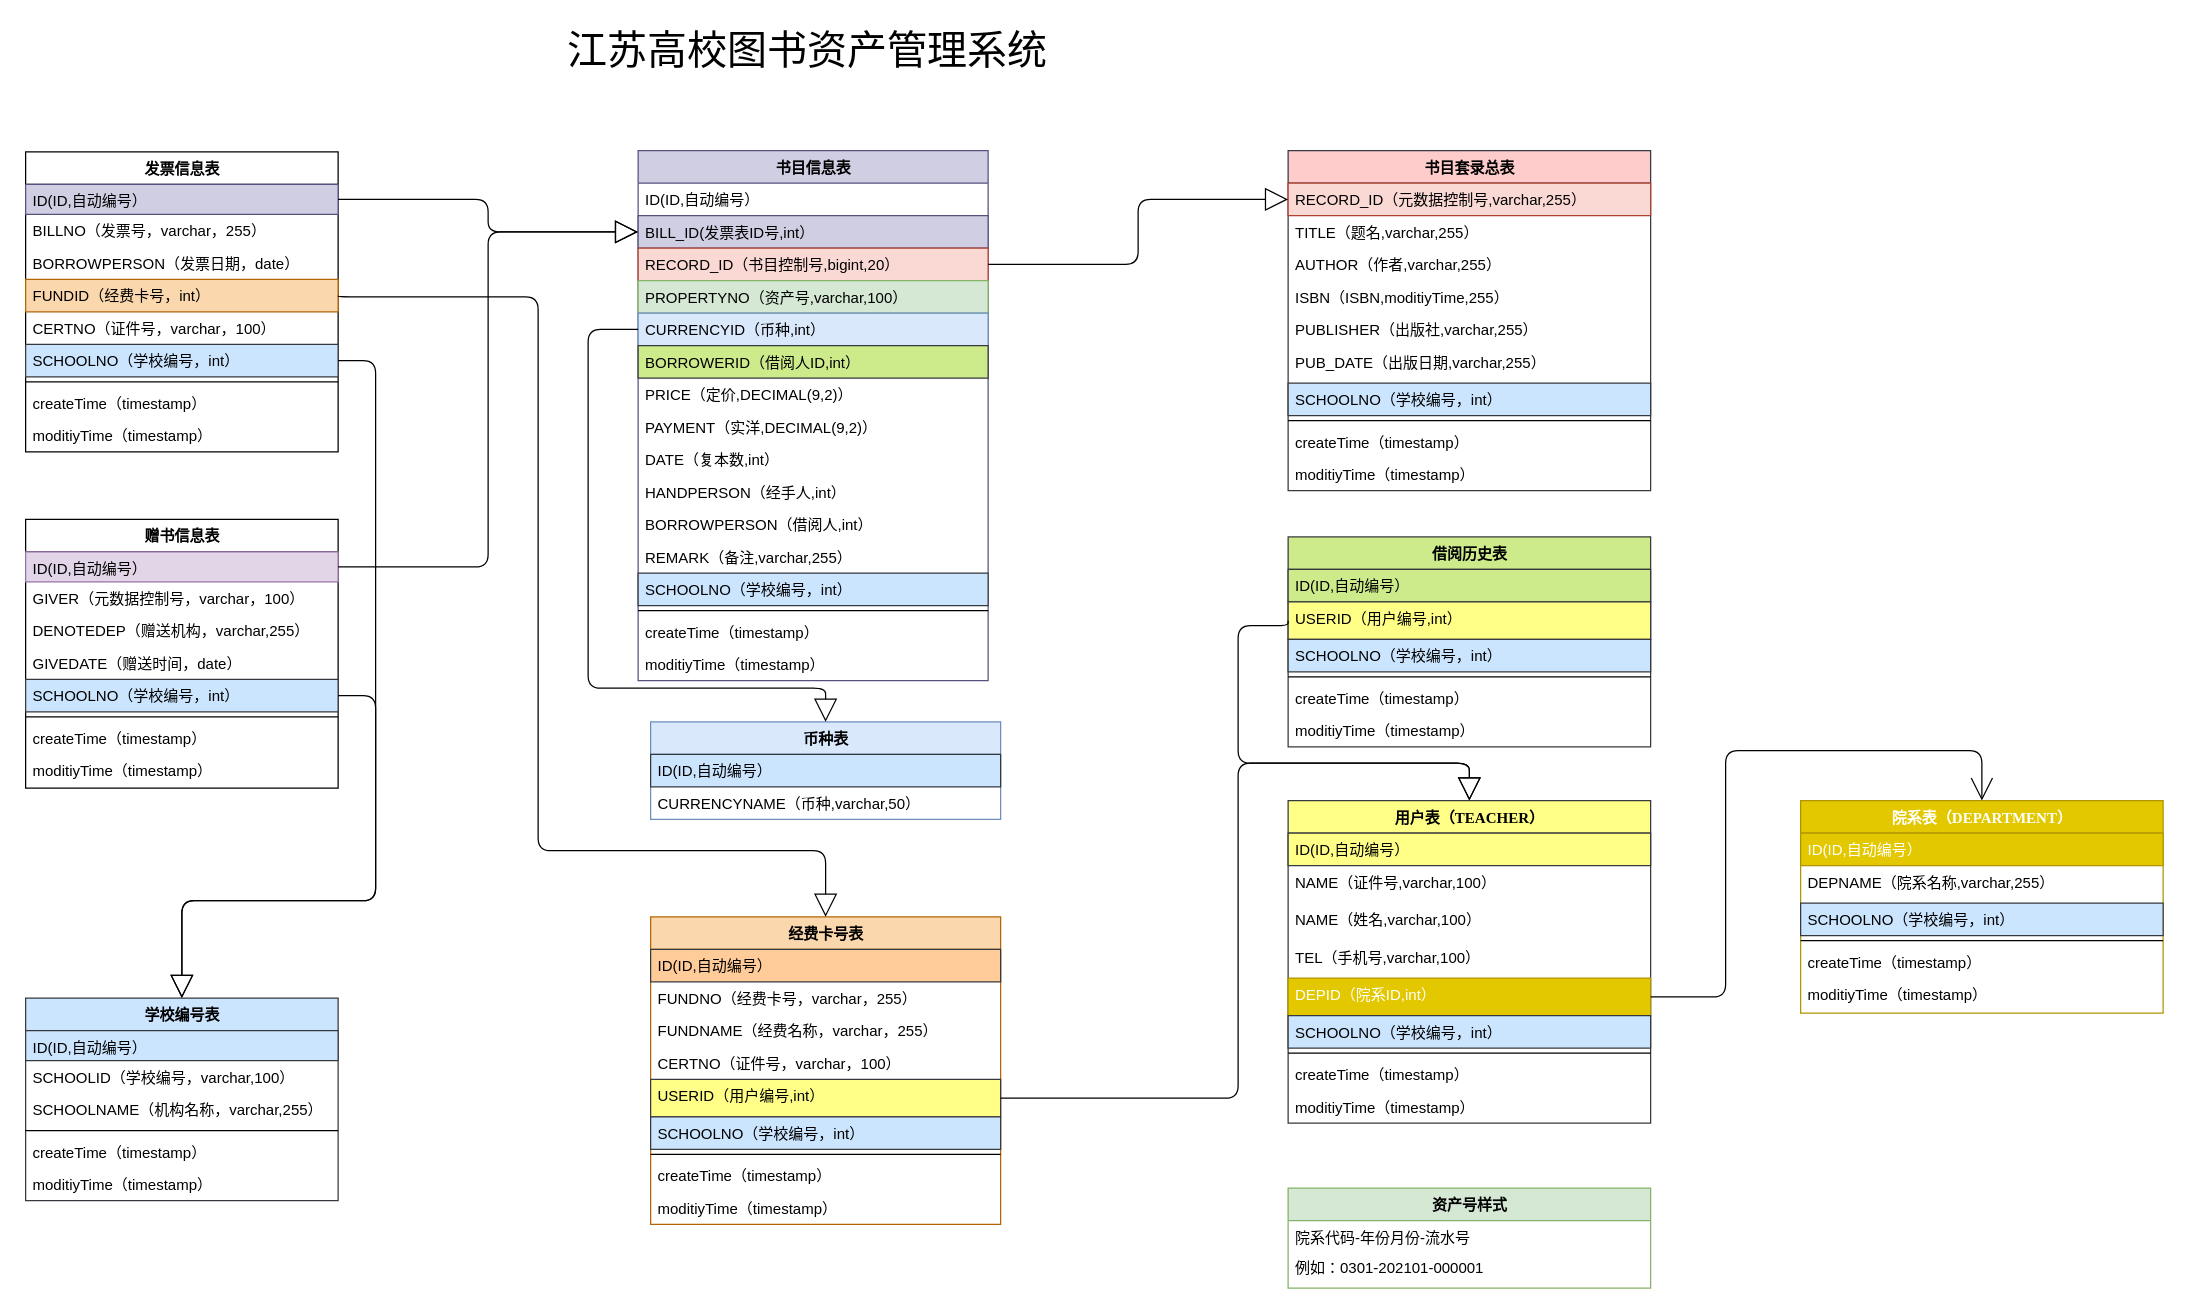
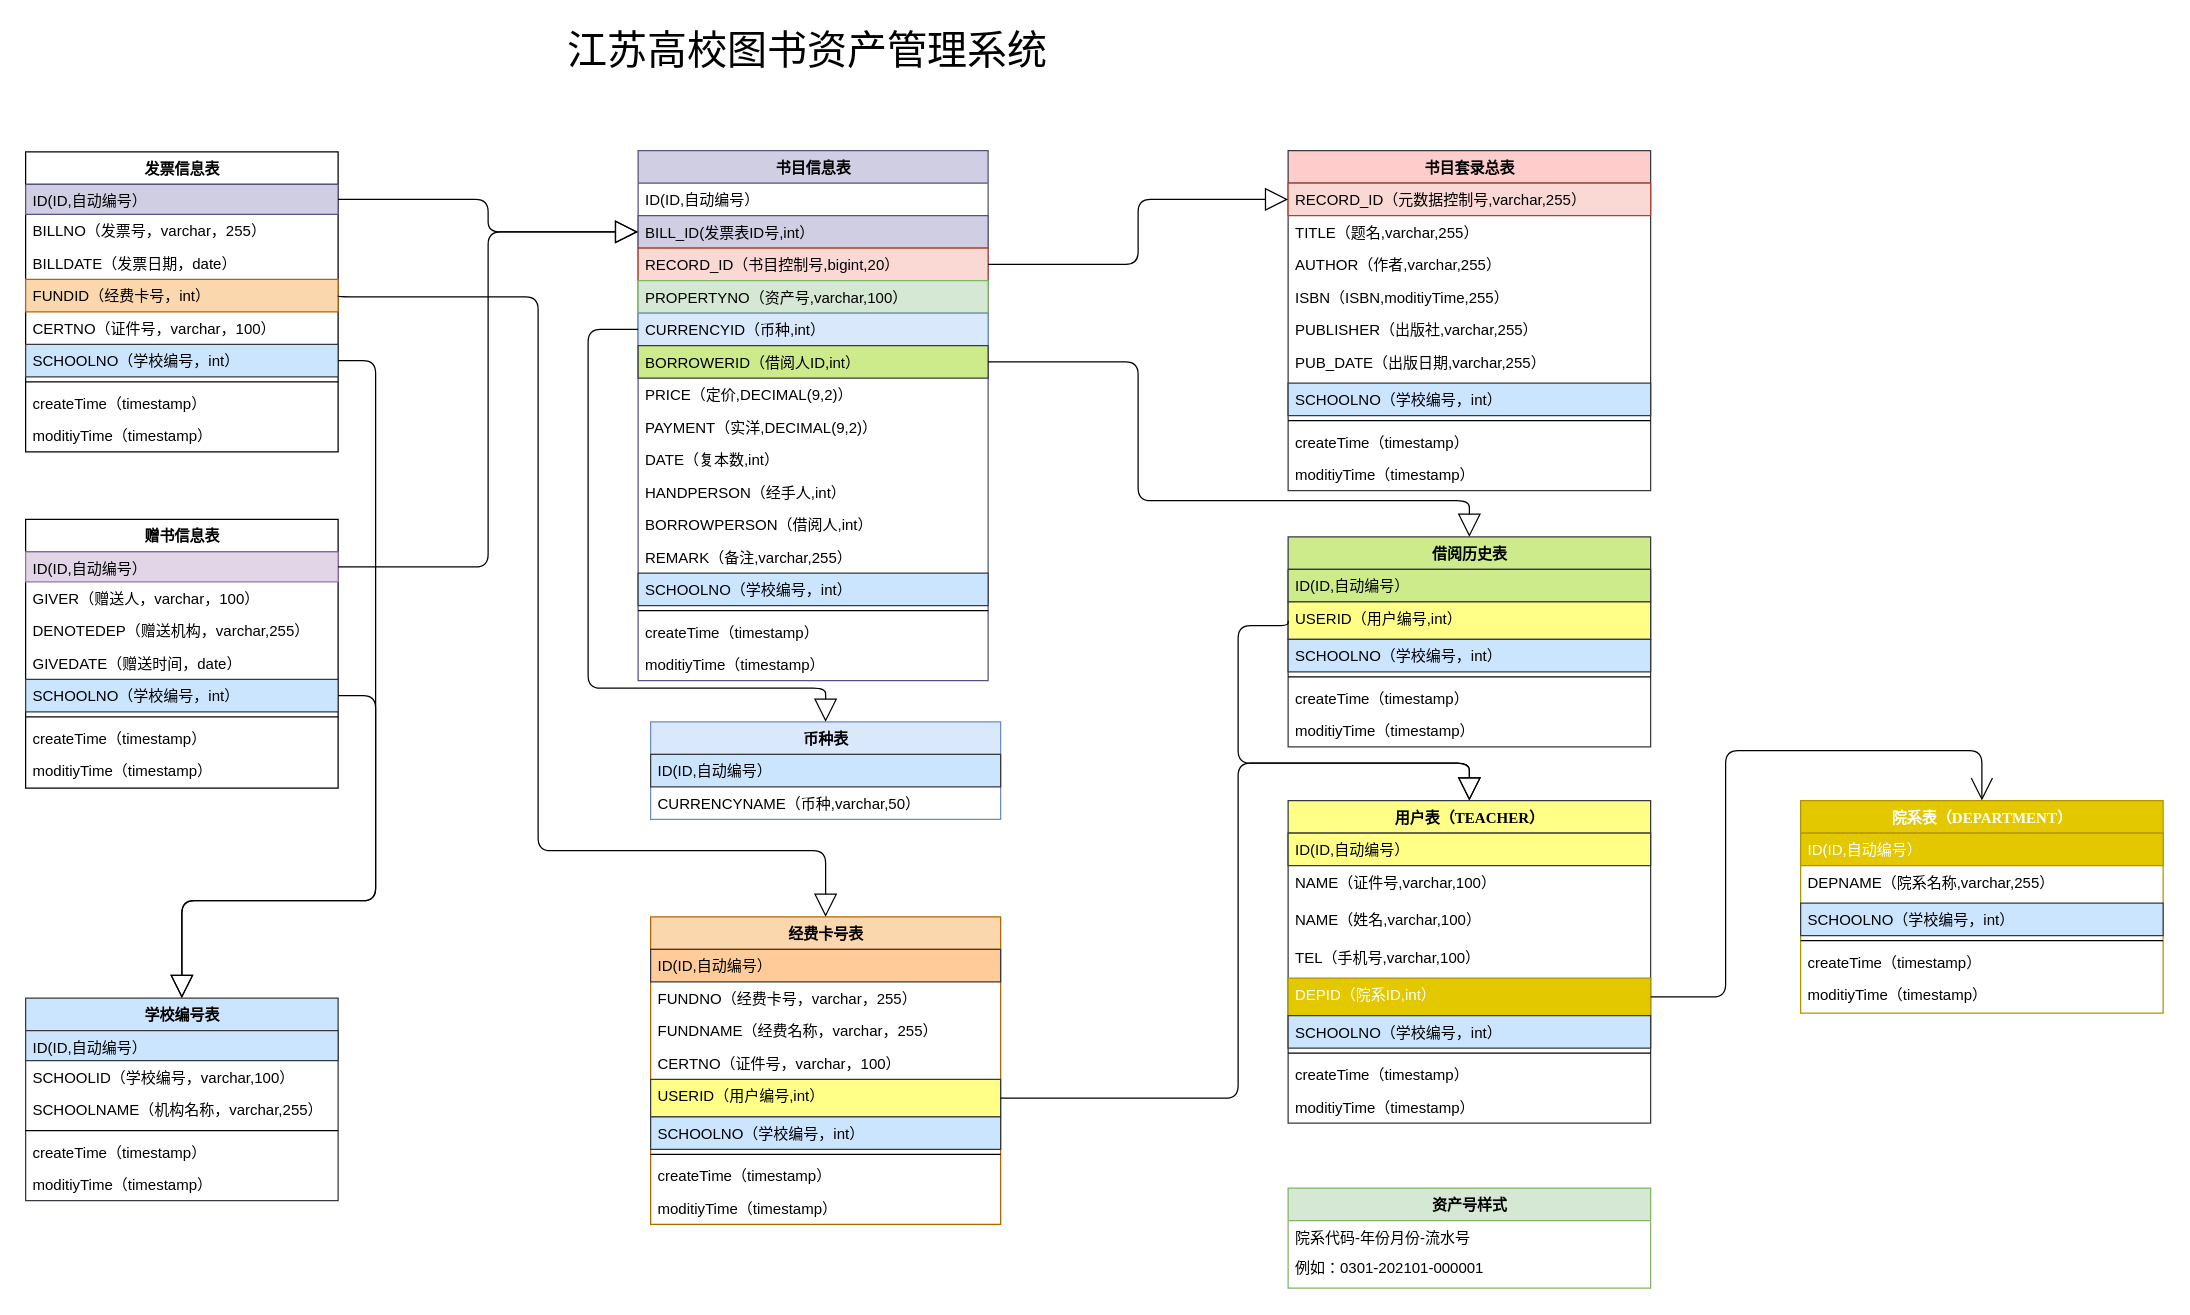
(153, 265) -> (136, 265)
none -> (1174, 501)
(171, 600) -> (149, 600)
